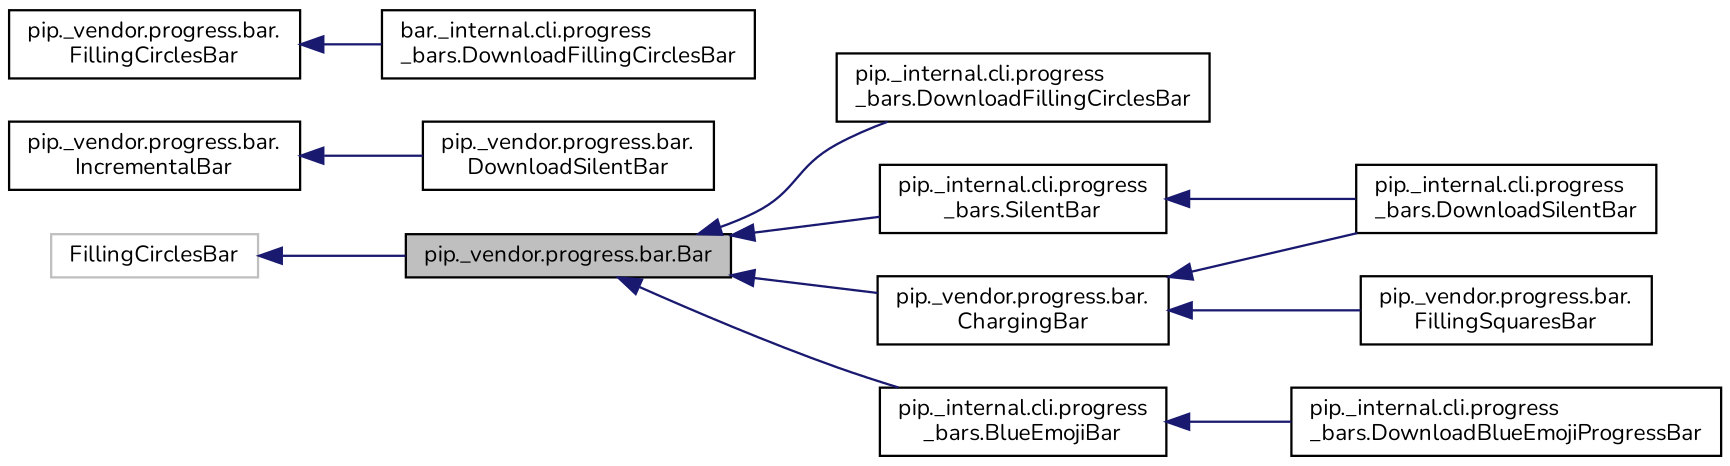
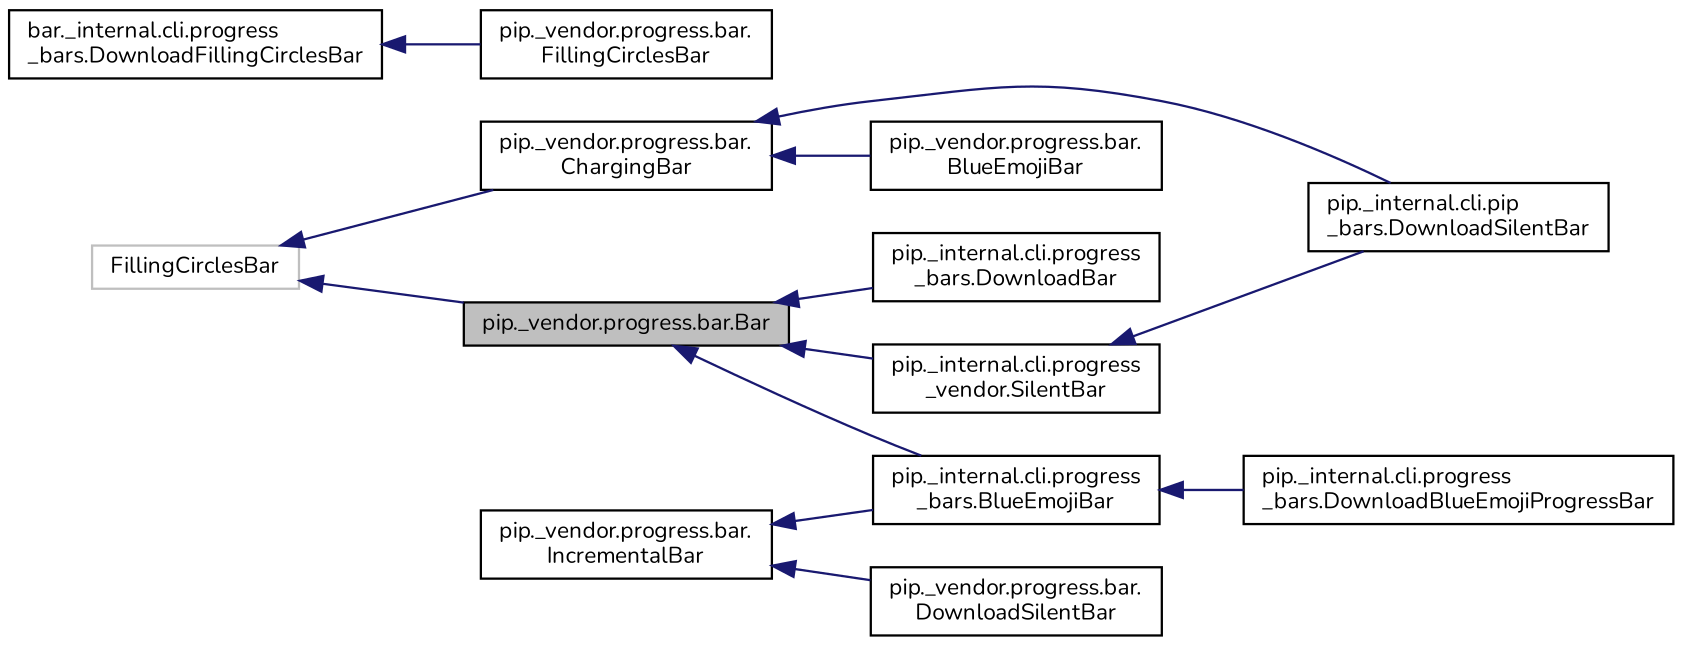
(353, 44) -> (443, 44)
(1023, 88) -> (1016, 267)
(1023, 199) -> (1016, 379)
(1506, 199) -> (1459, 217)
(816, 285) -> (398, 215)
(1506, 310) -> (1016, 156)
none -> (834, 515)
